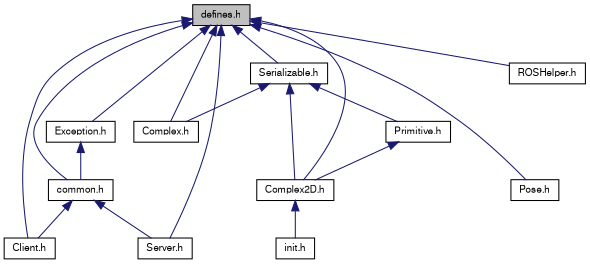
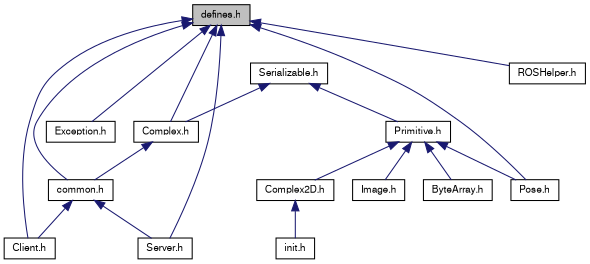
(259, 48) -> none
(344, 82) -> none
(292, 137) -> none
none -> (481, 163)
(81, 166) -> (119, 164)
none -> (379, 190)
none -> (458, 190)
